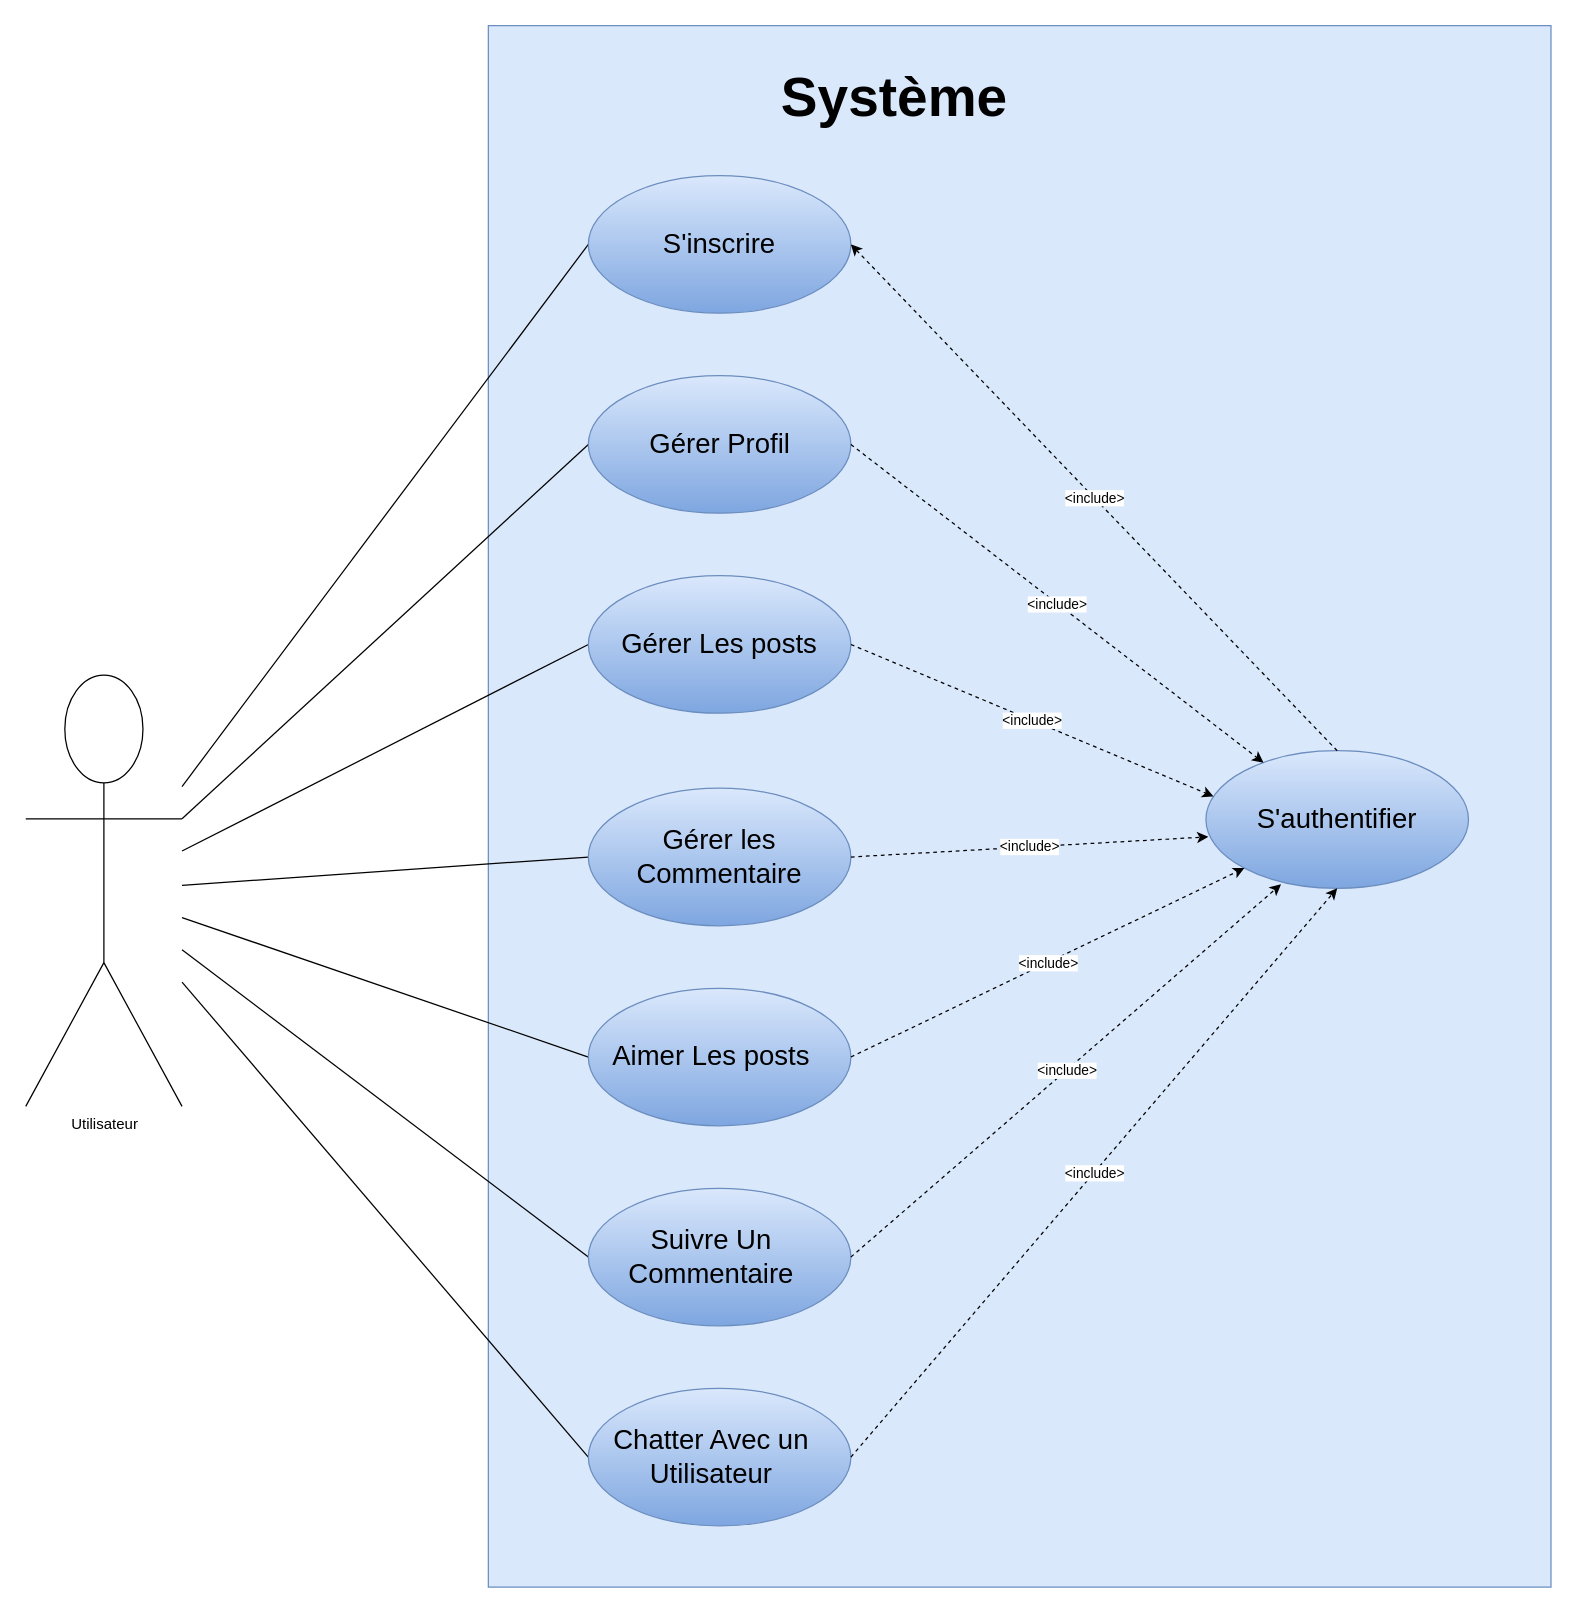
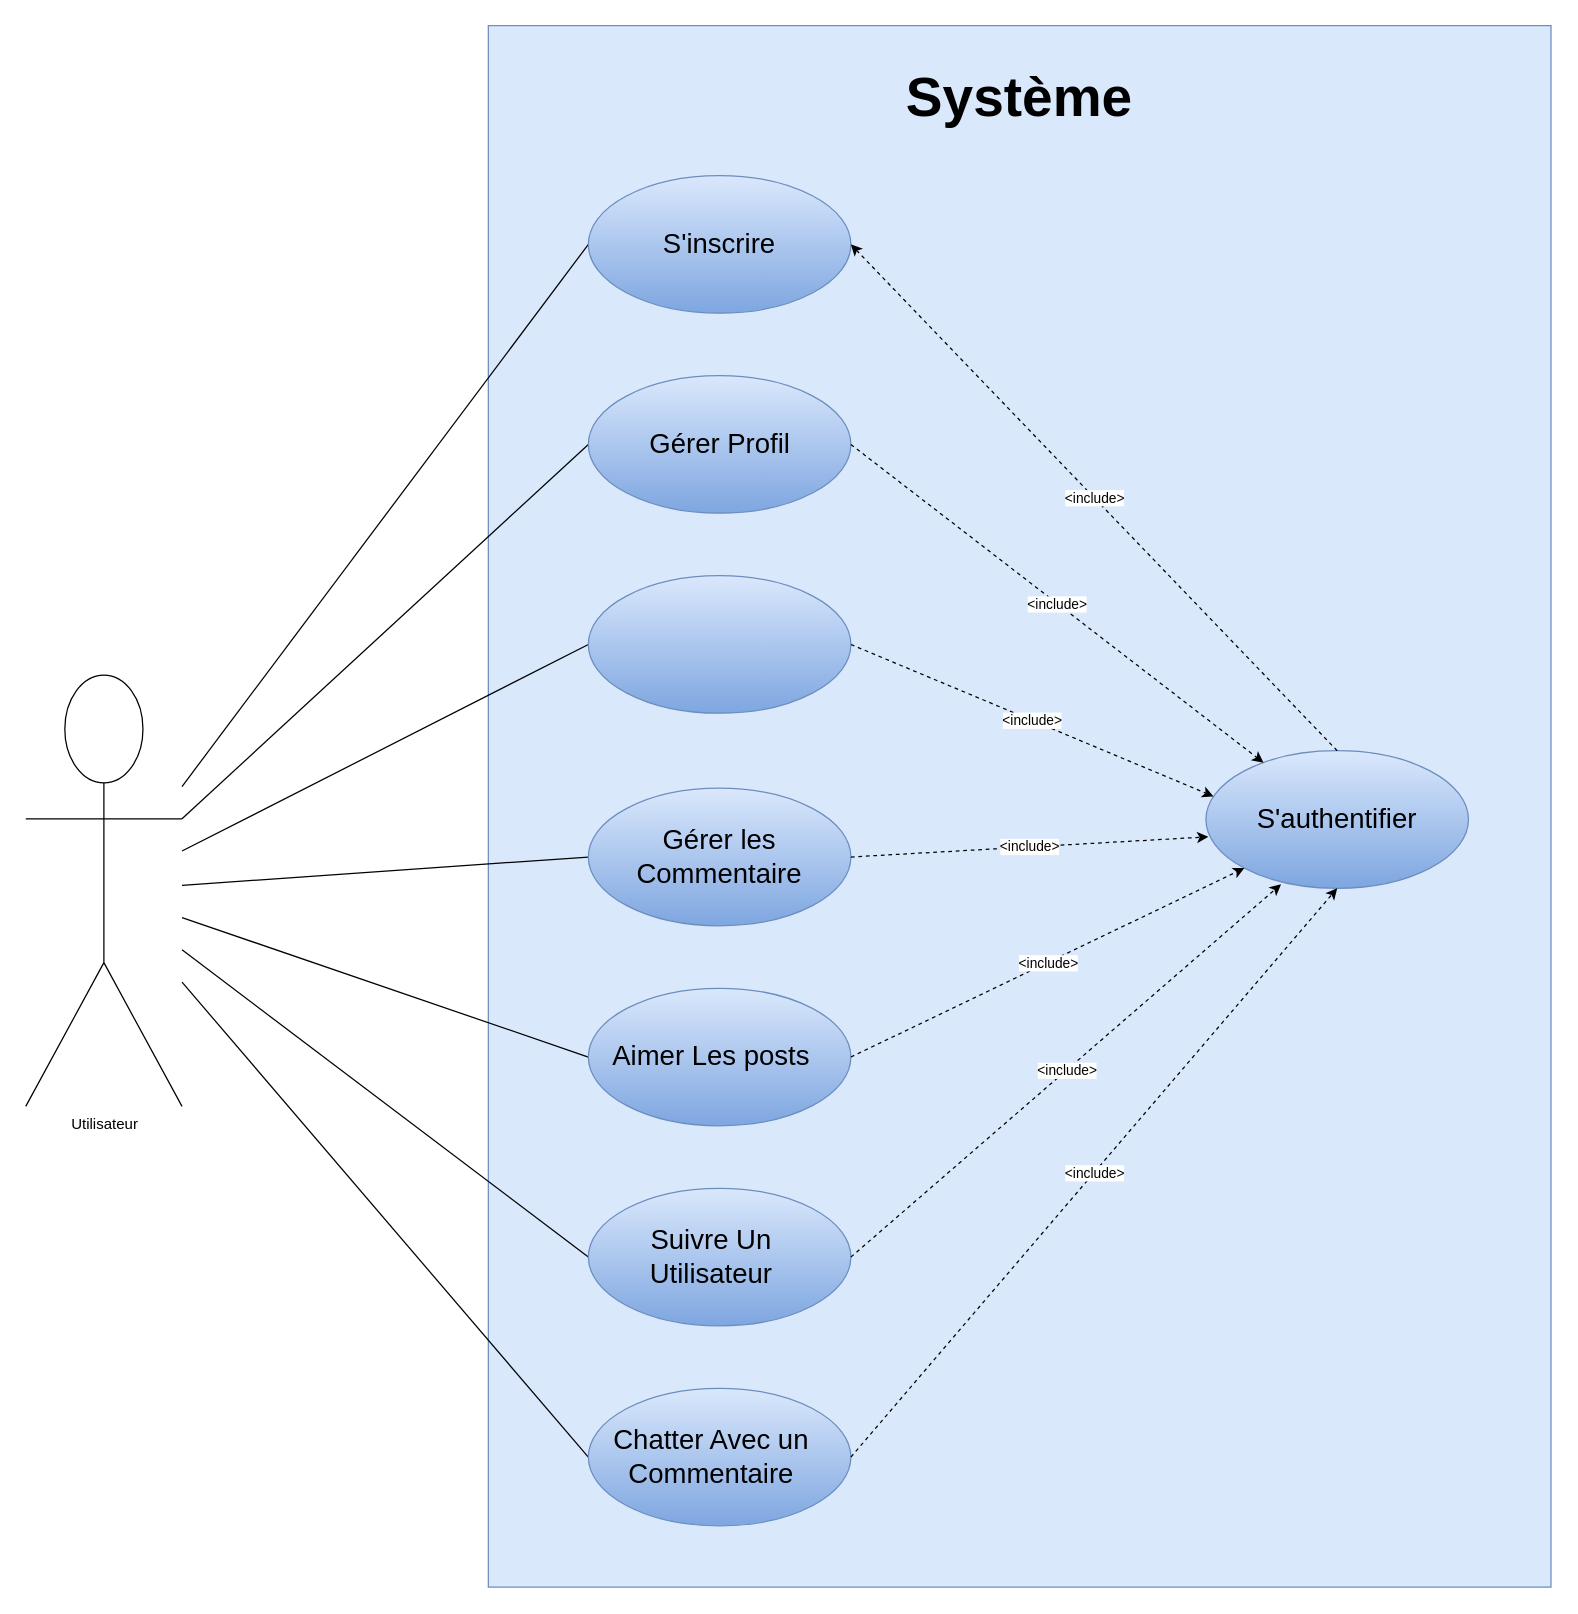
(894, 98) -> (1019, 98)
(719, 644) -> none
(711, 1257) -> (711, 1257)
(711, 1457) -> (711, 1457)
